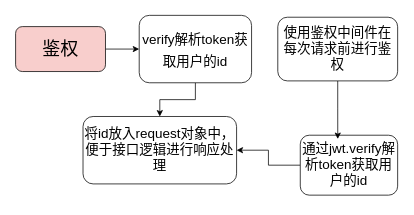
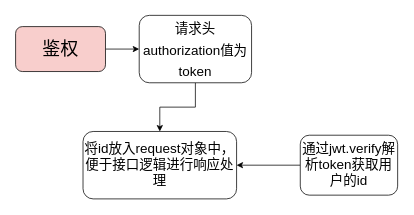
(195, 49) -> (195, 49)
(338, 49) -> none
(338, 107) -> none
(160, 150) -> (160, 165)
